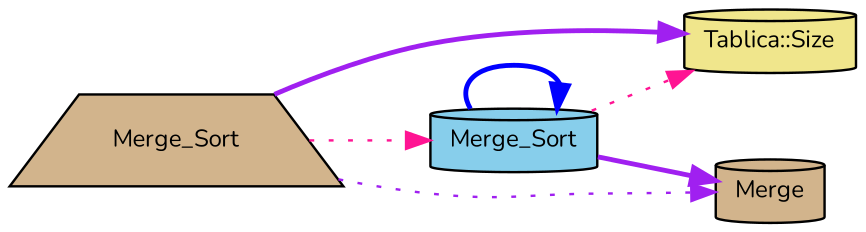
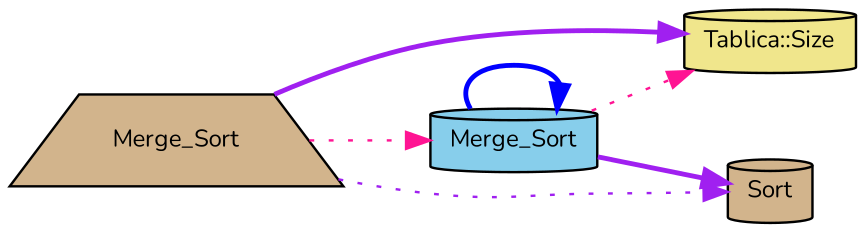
(770, 191) -> (770, 191)
